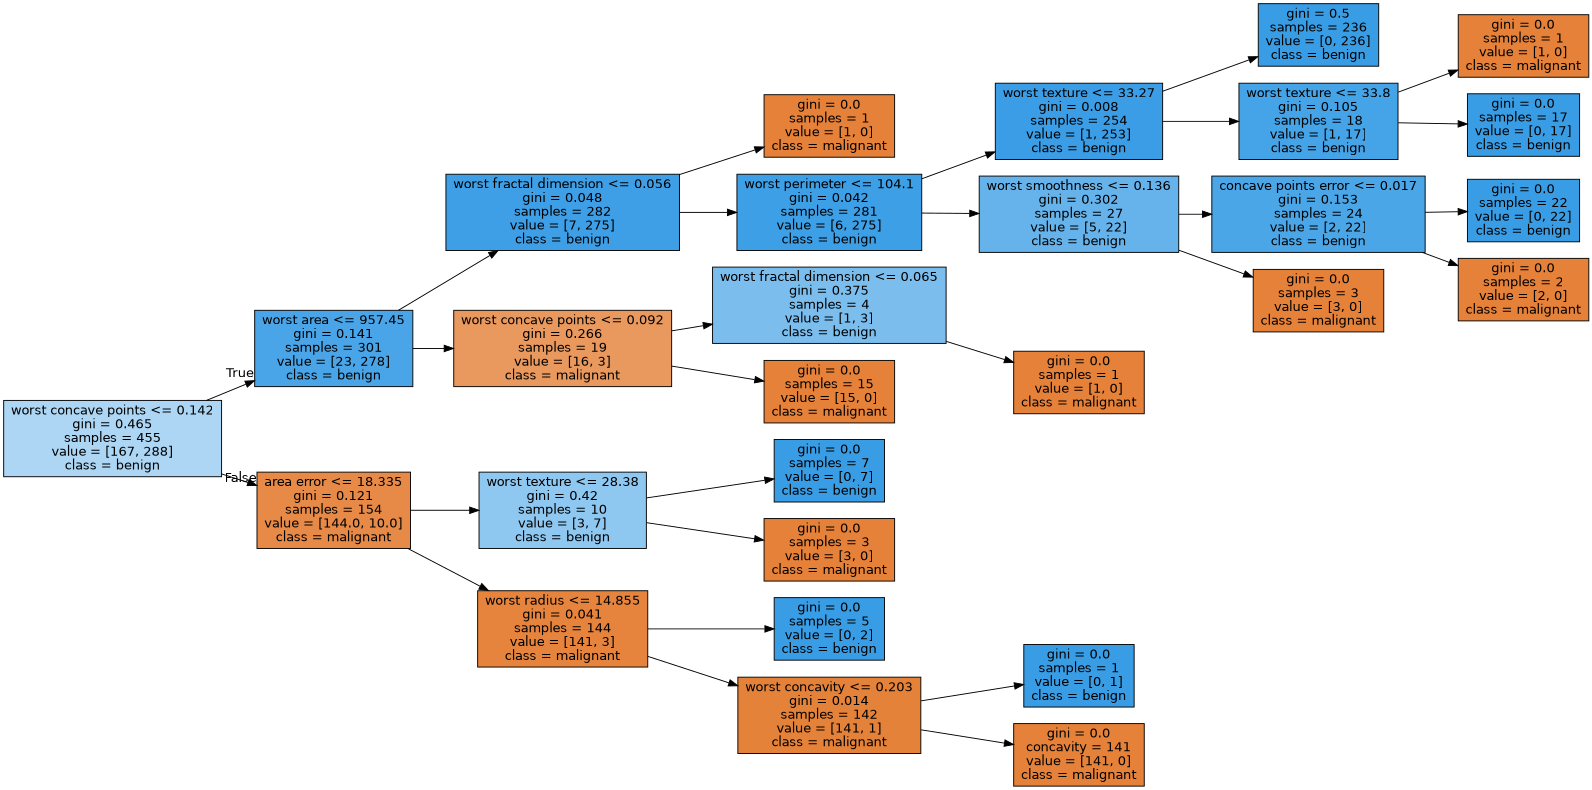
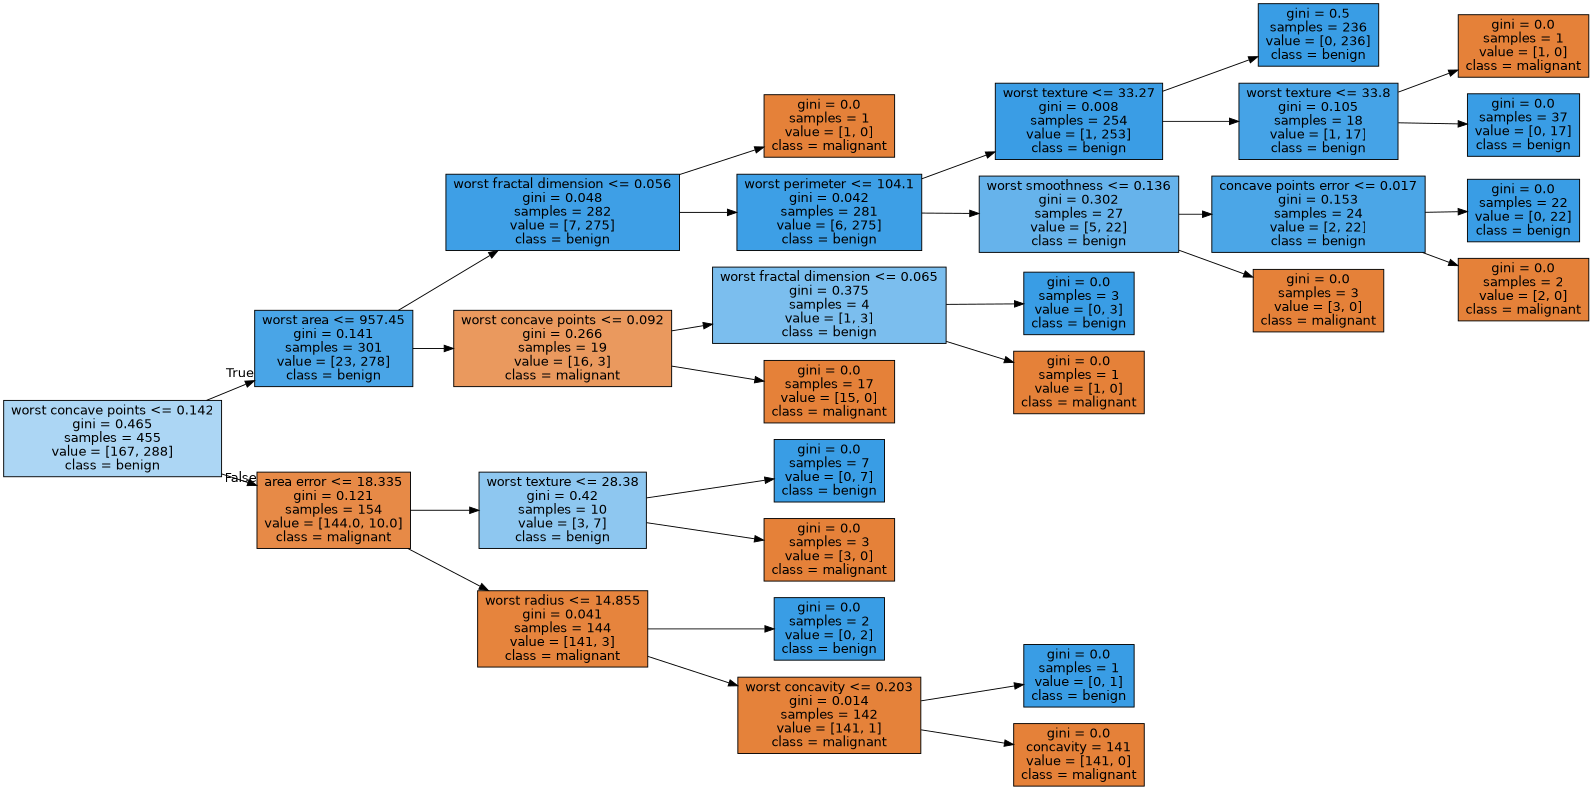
(1524, 125) -> (1524, 125)
none -> (1079, 303)
(829, 392) -> (829, 392)
(829, 629) -> (829, 629)
